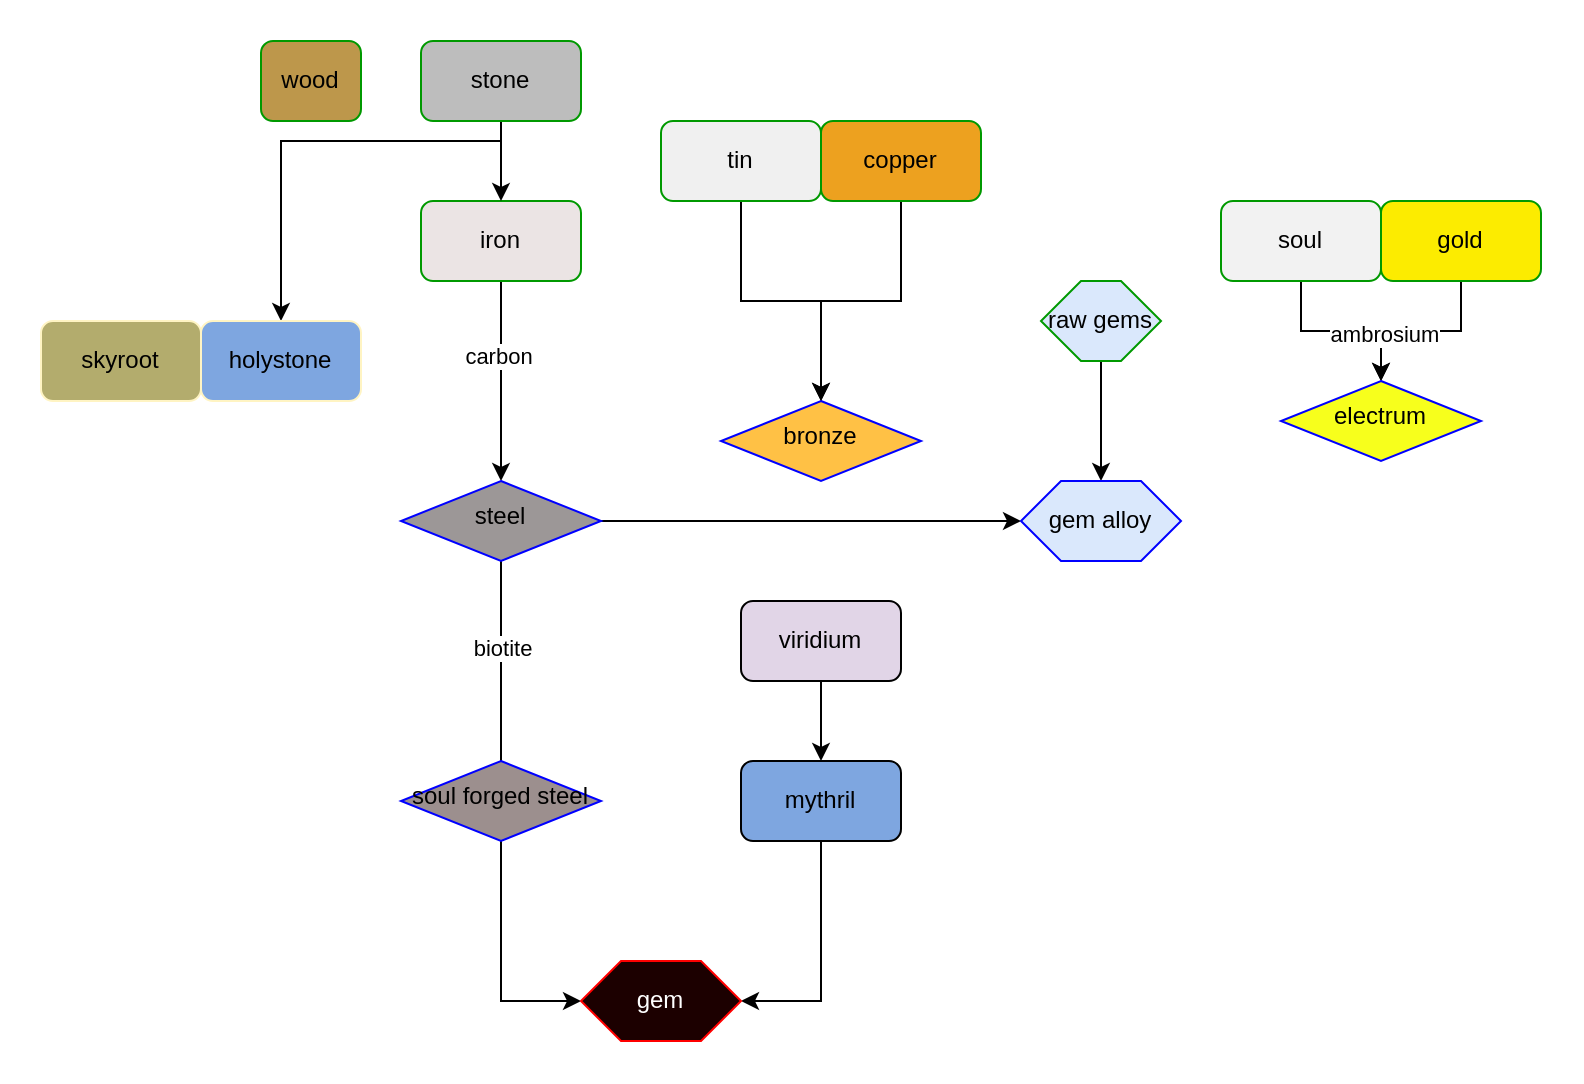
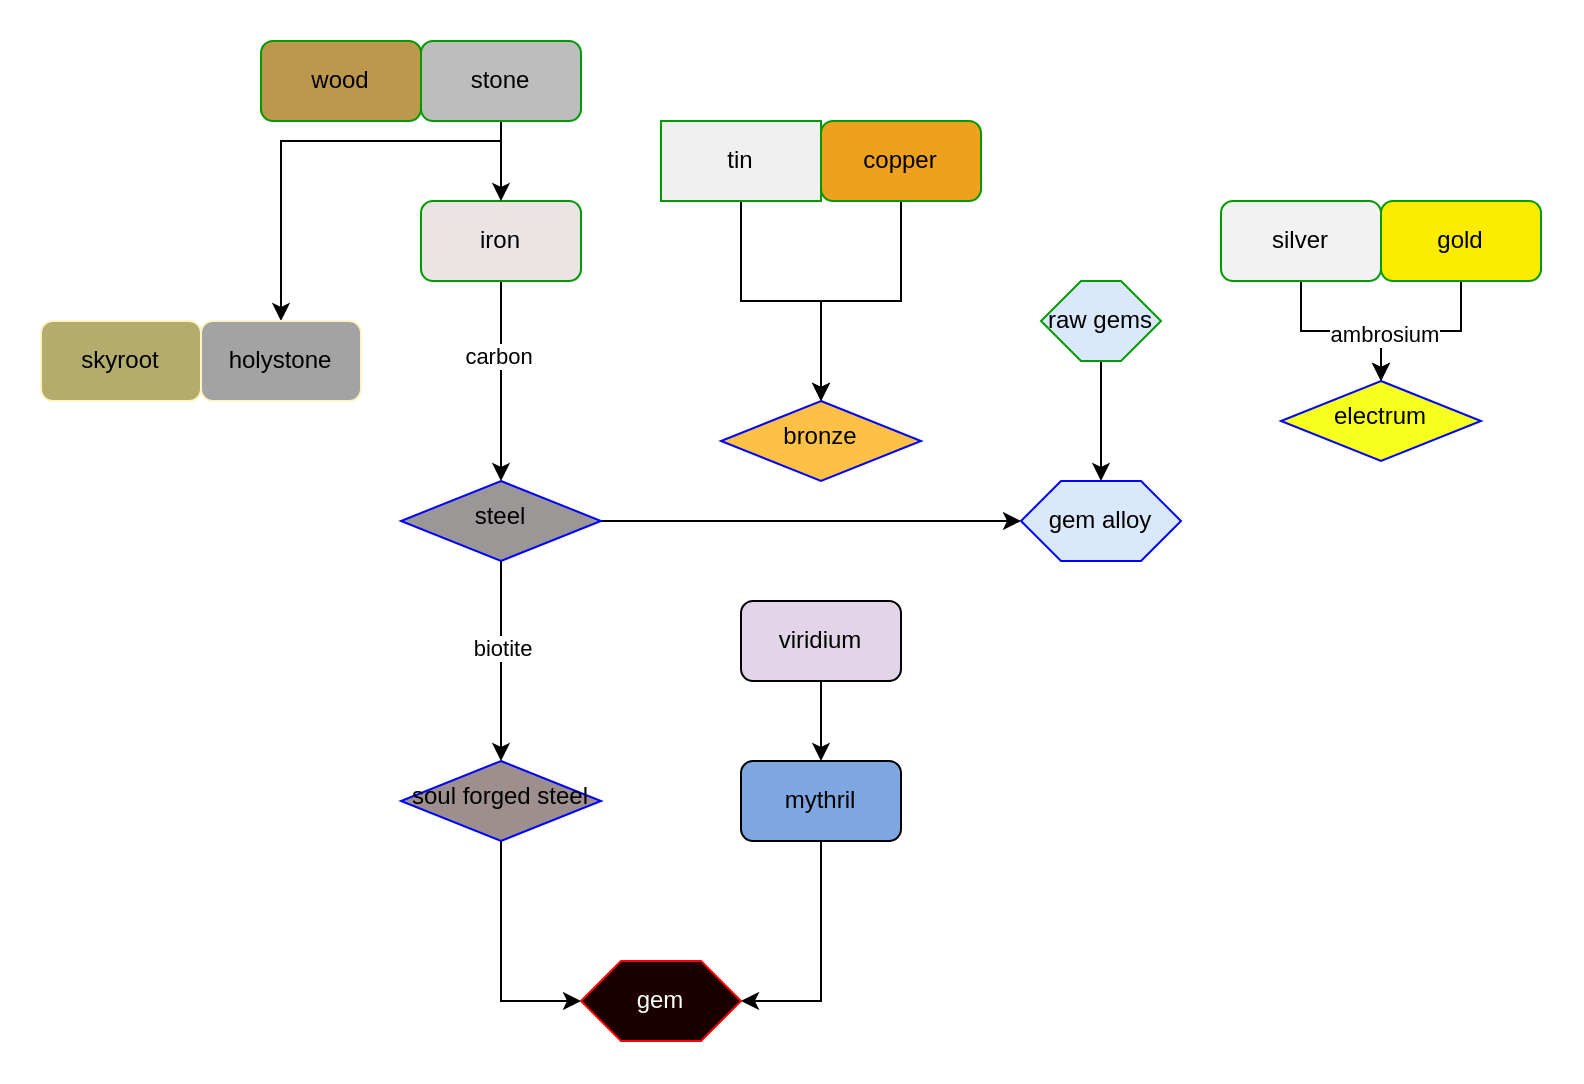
(311, 81) -> (341, 81)
(741, 161) -> (741, 161)
(1301, 241) -> (1301, 241)
(281, 361) -> (281, 361)
(501, 751) -> (501, 746)
